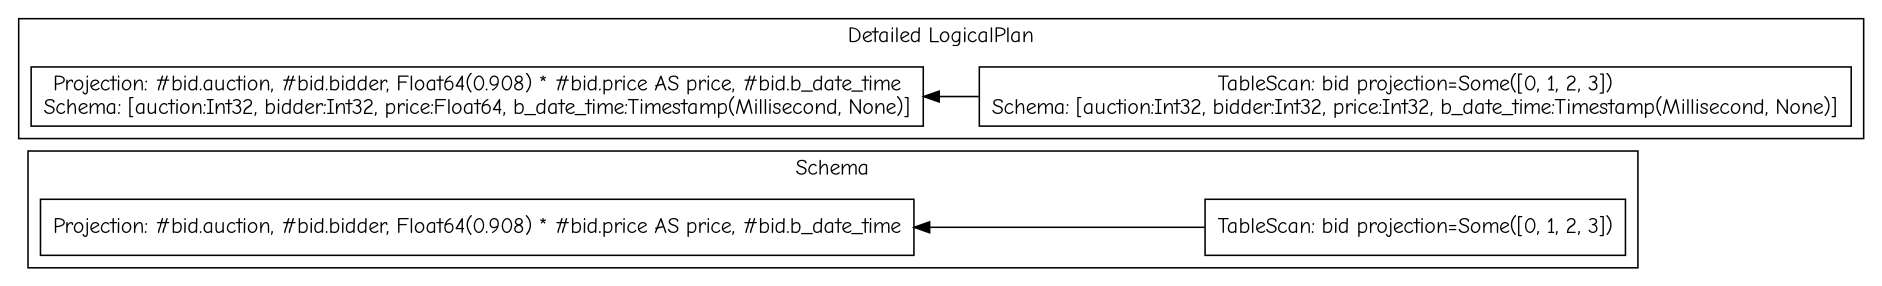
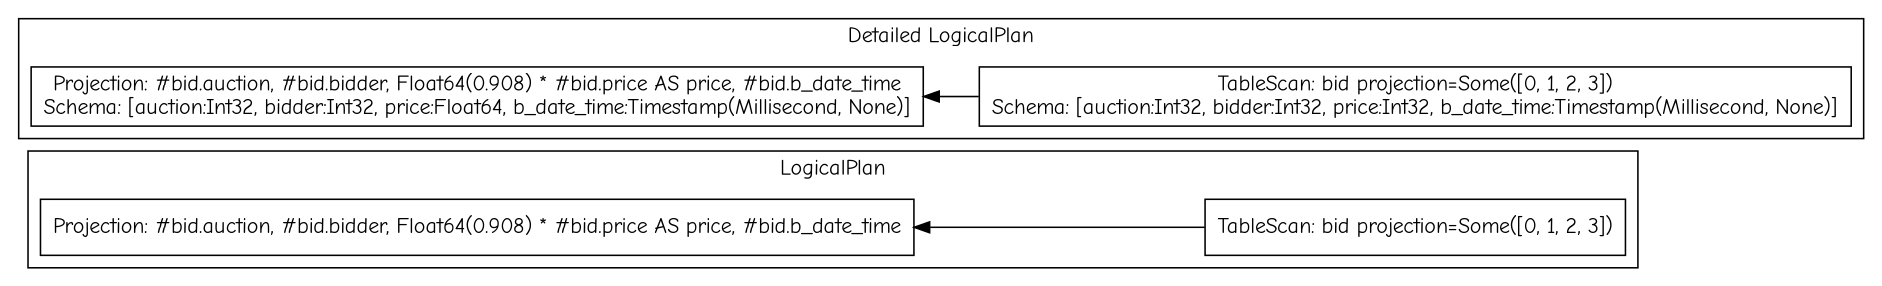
(833, 169) -> (833, 169)
